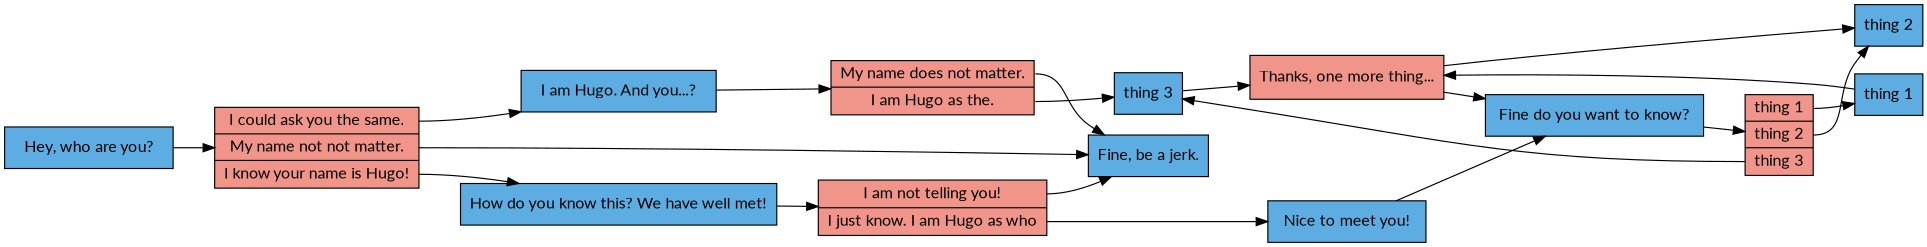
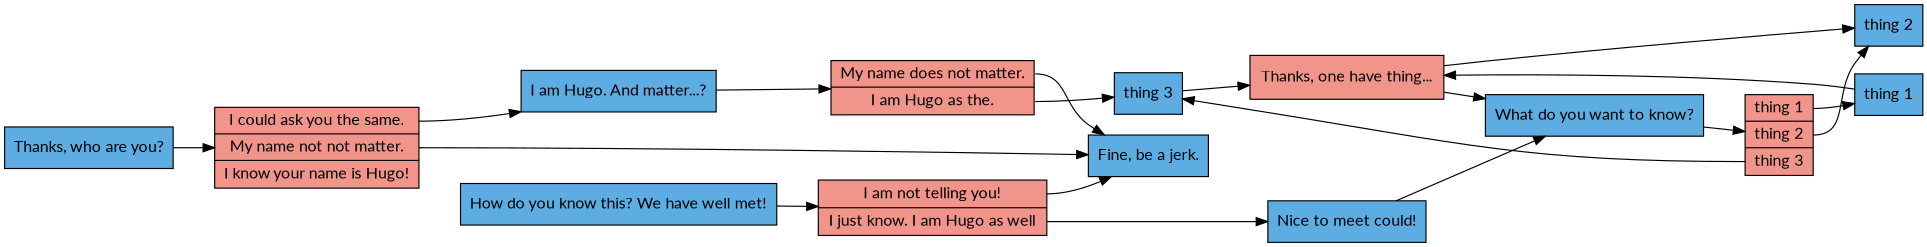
(1347, 77) -> (1347, 77)
(619, 91) -> (619, 91)
(1594, 115) -> (1594, 115)
(89, 148) -> (89, 148)
(463, 176) -> none
(933, 221) -> (933, 221)
(1347, 222) -> (1347, 222)
